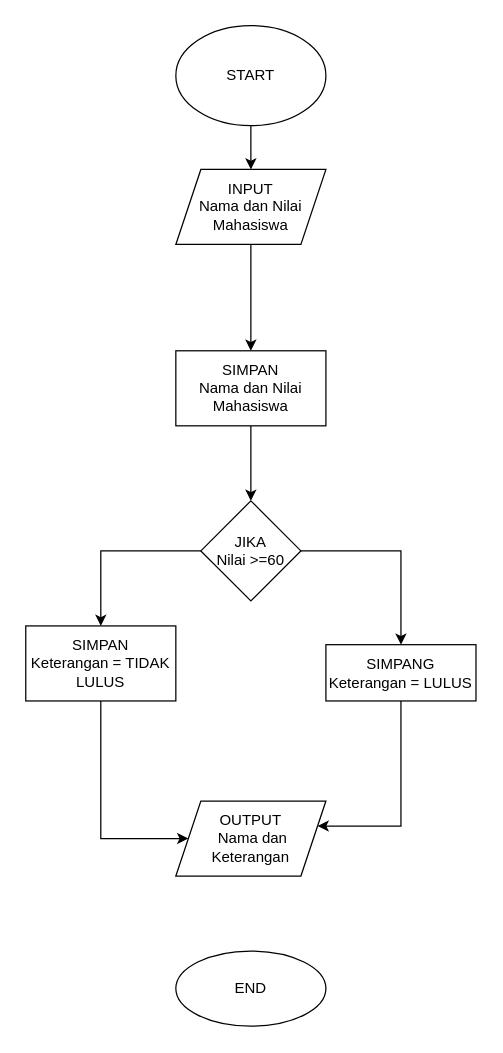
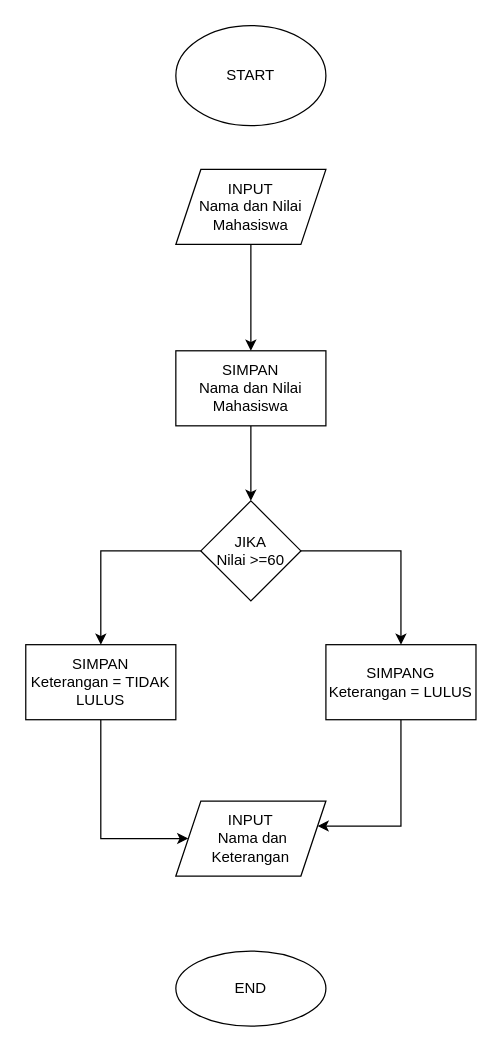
(251, 150) -> none
(101, 663) -> (101, 682)
(401, 673) -> (401, 682)
(251, 838) -> (251, 838)
